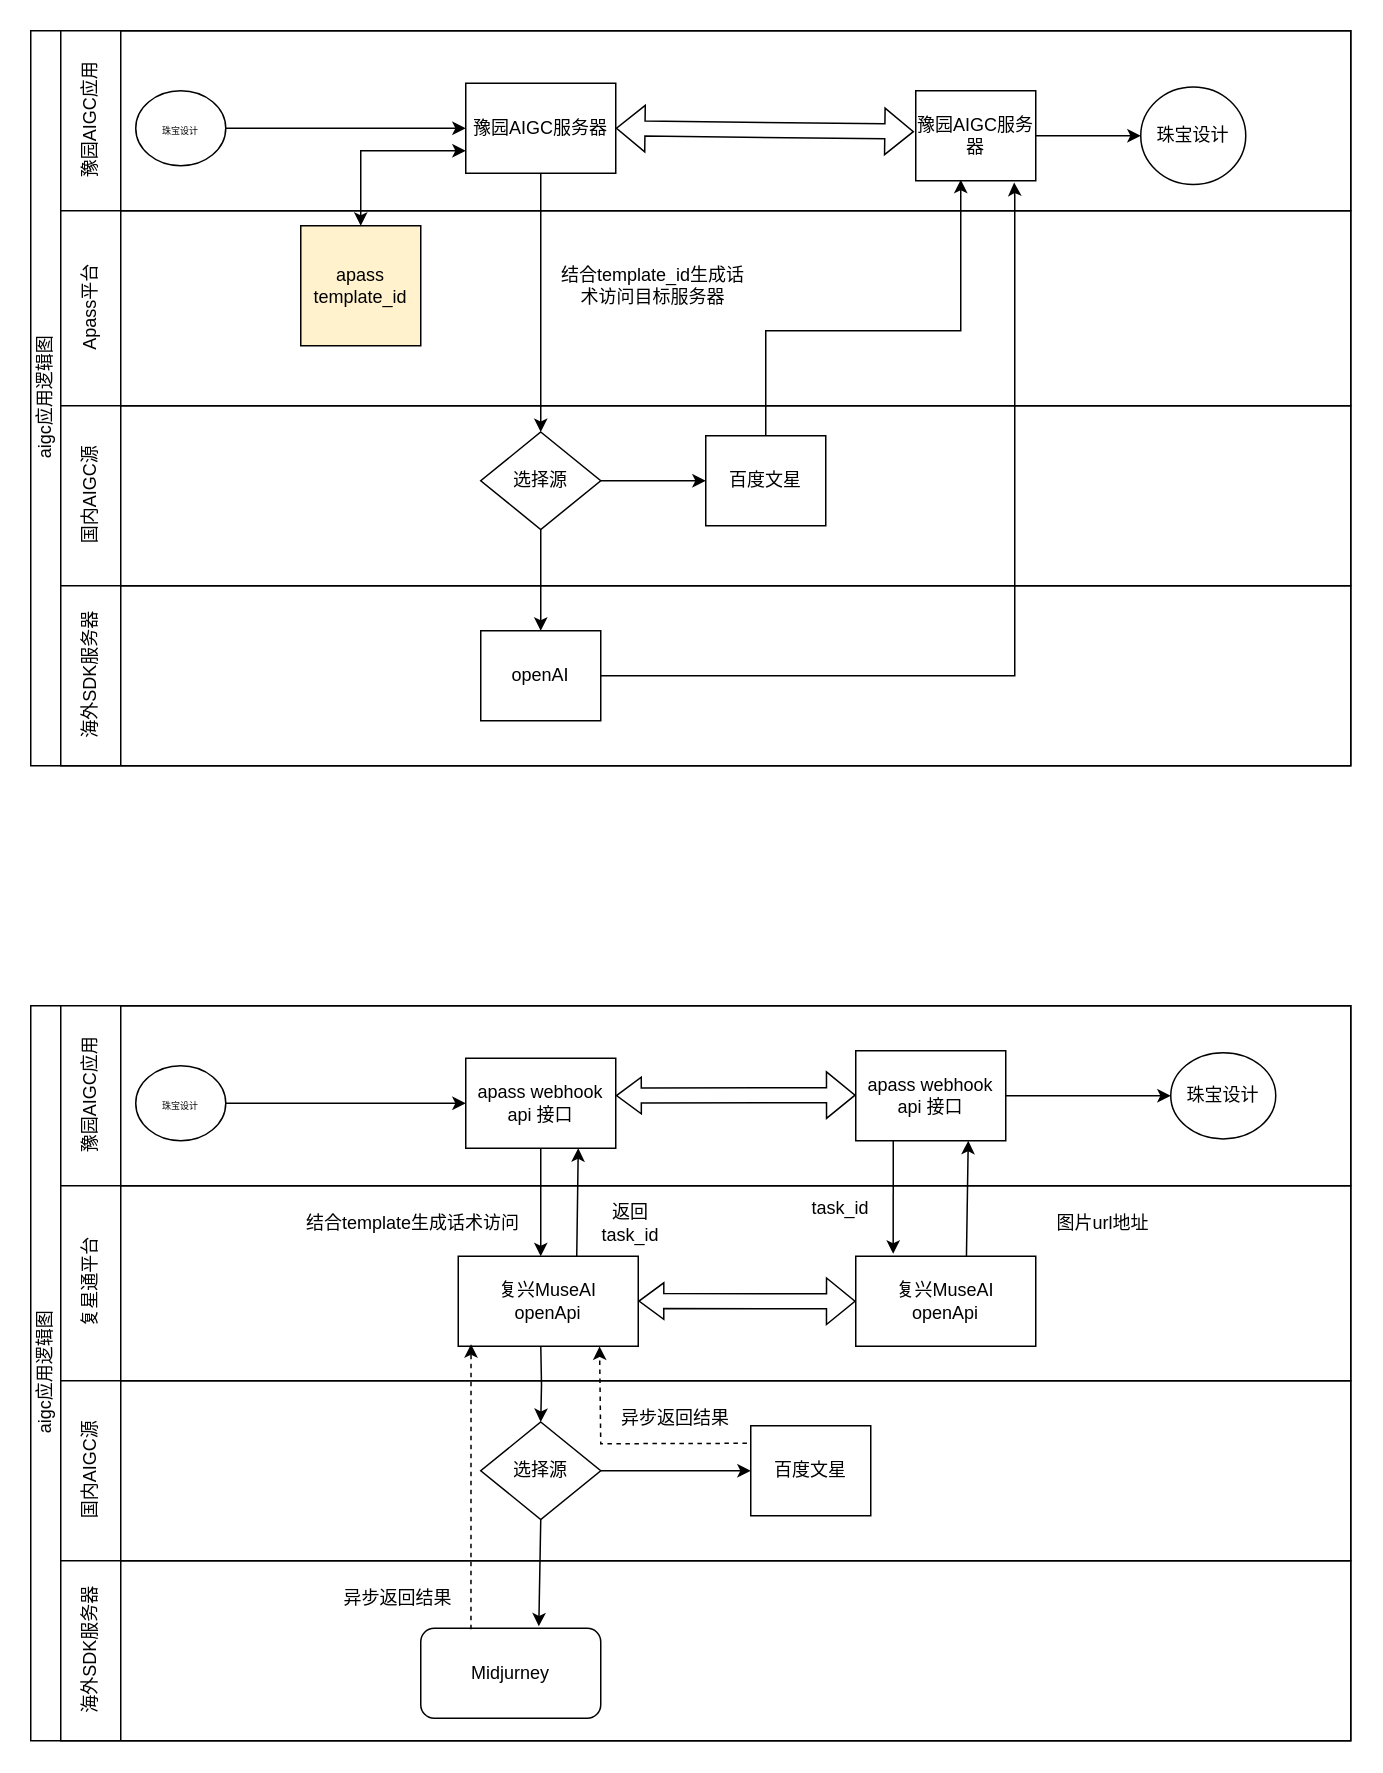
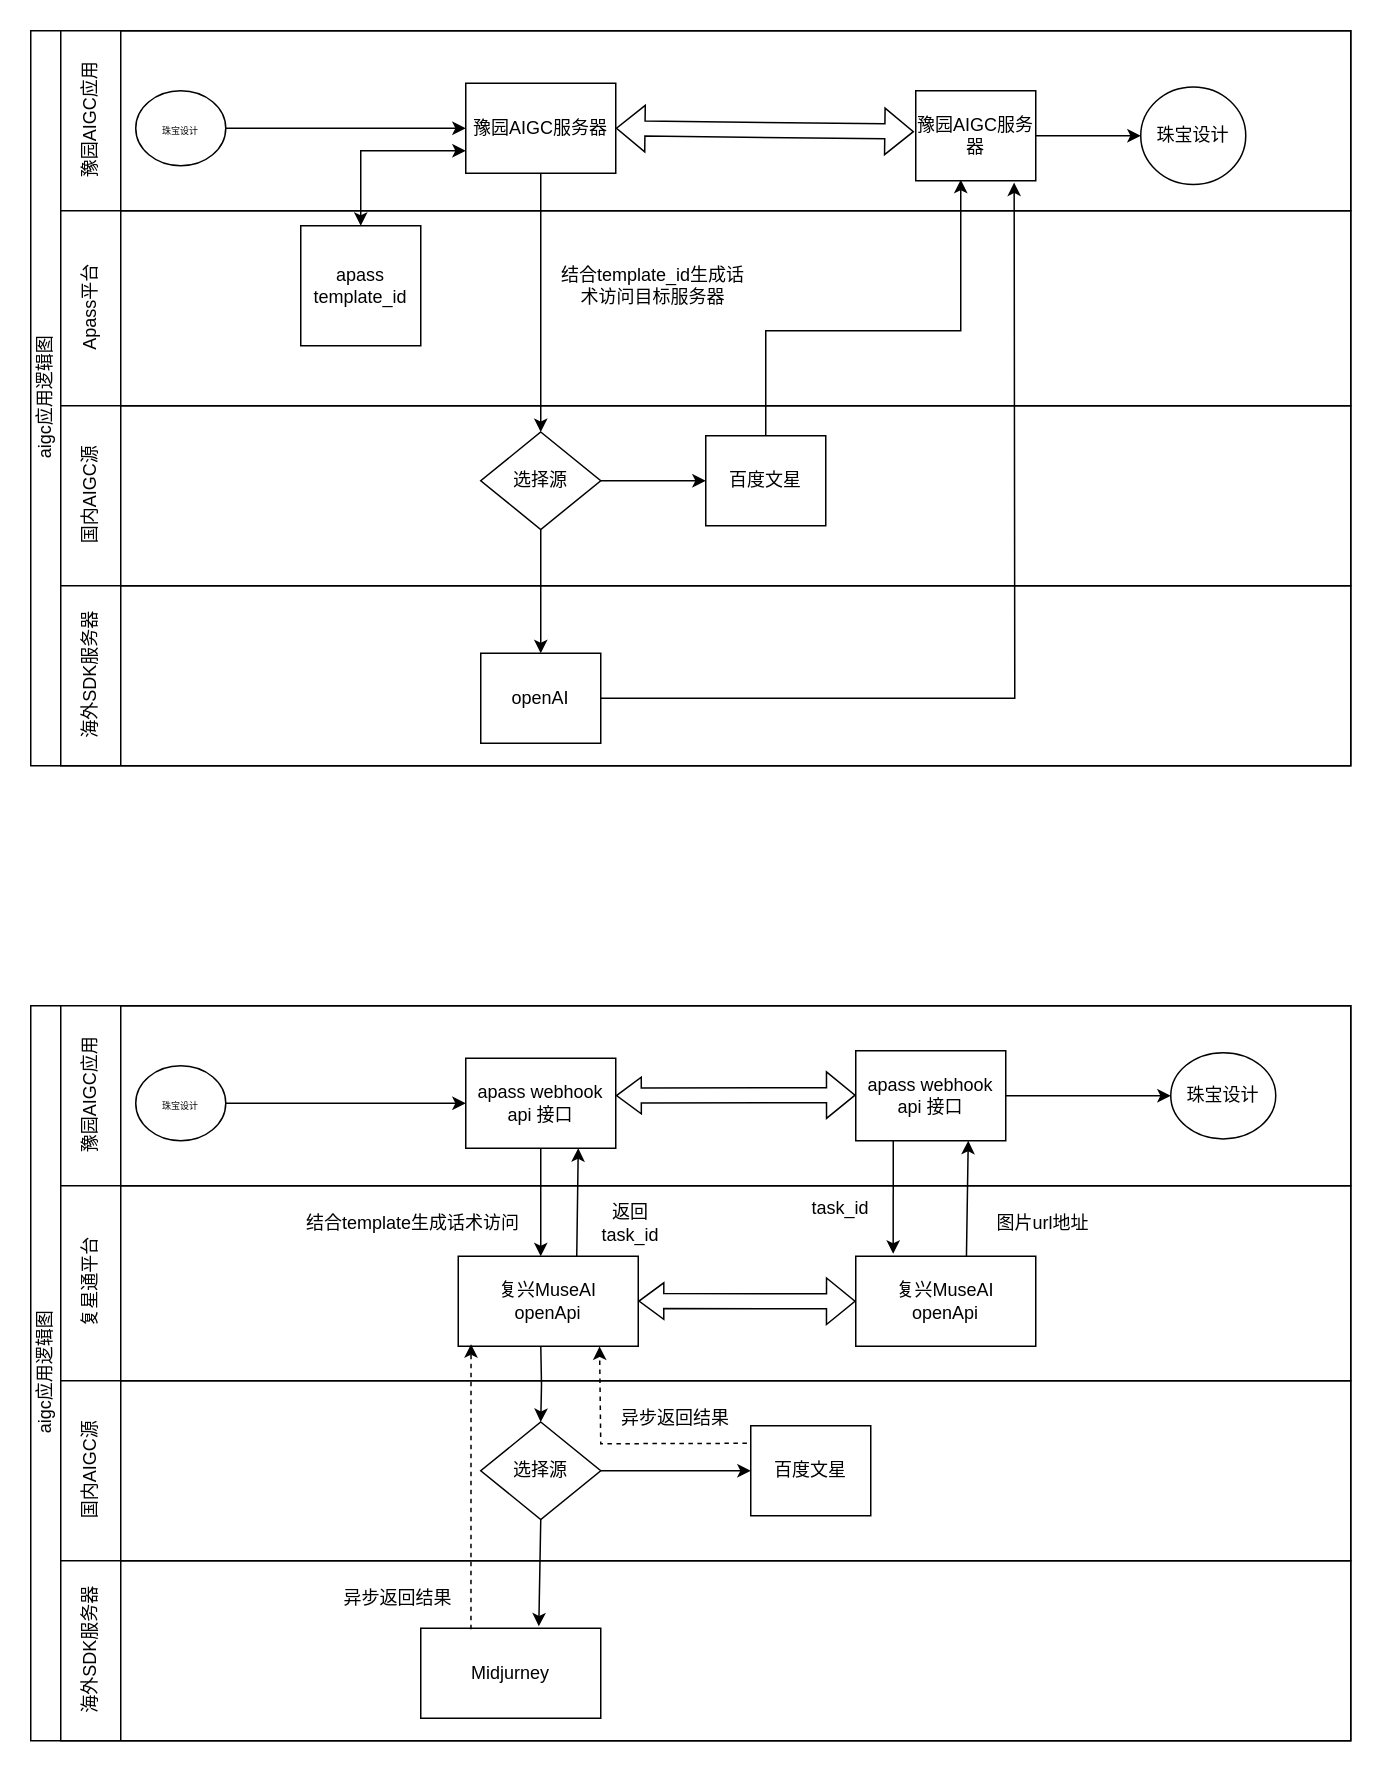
(361, 286) -> (361, 286)
(541, 676) -> (541, 698)
(1103, 1223) -> (1043, 1223)
(511, 1673) -> (511, 1673)
